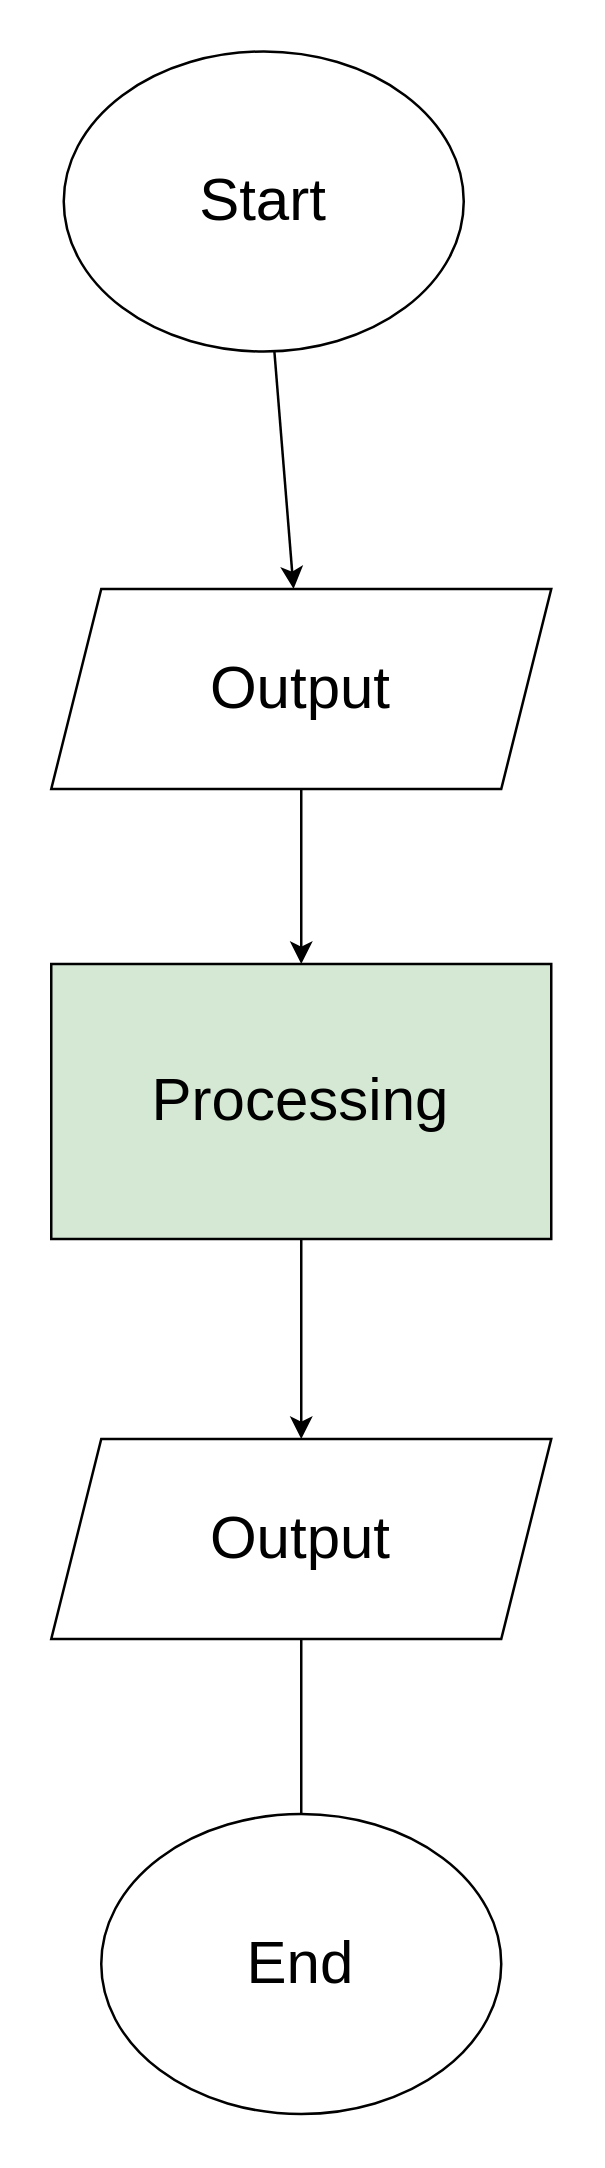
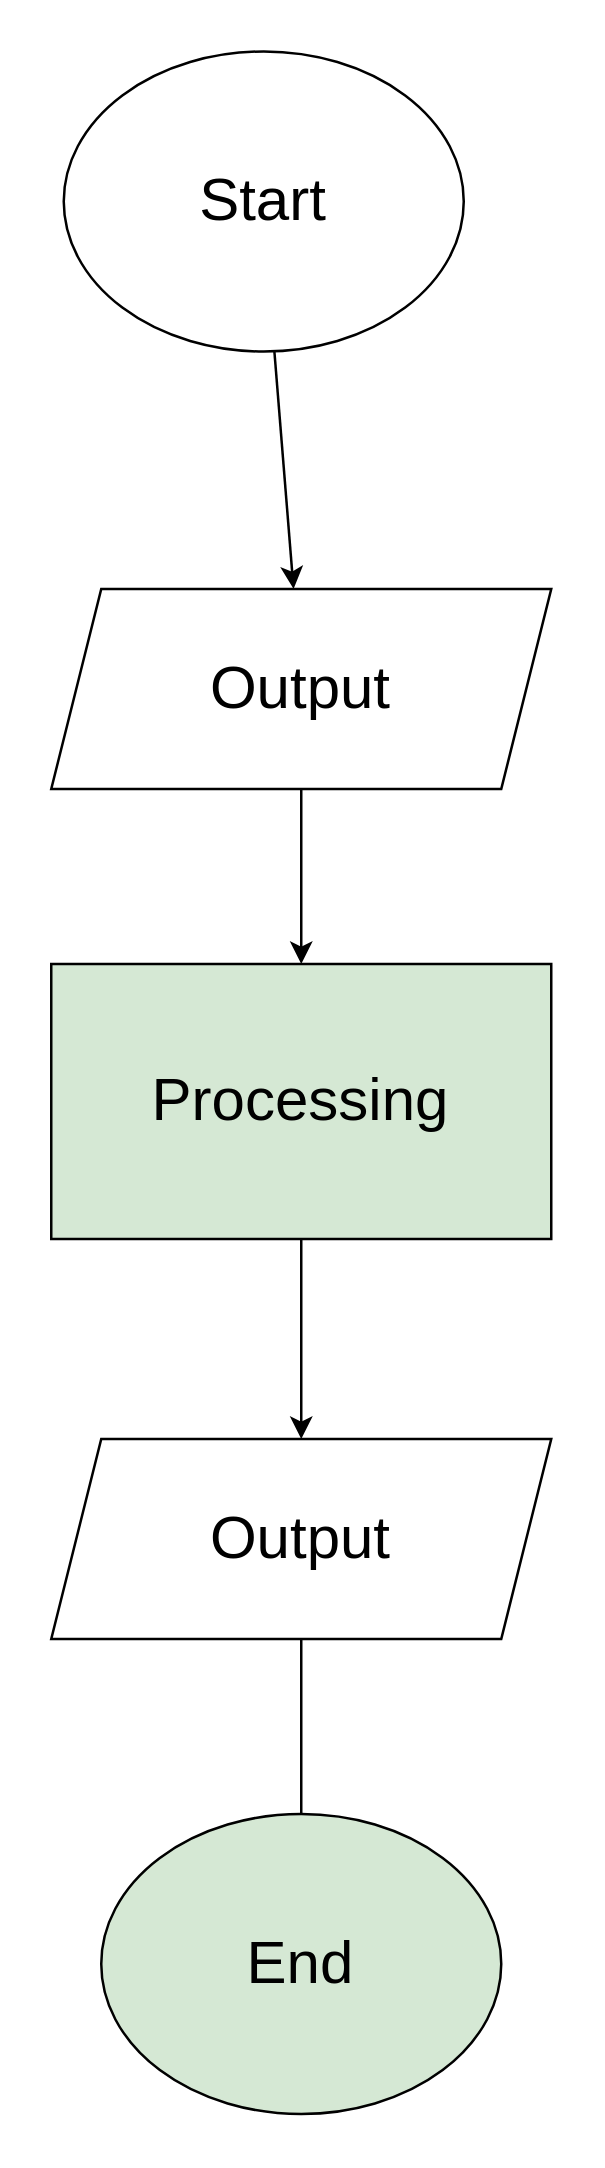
(301, 1964) -> (301, 1964)
